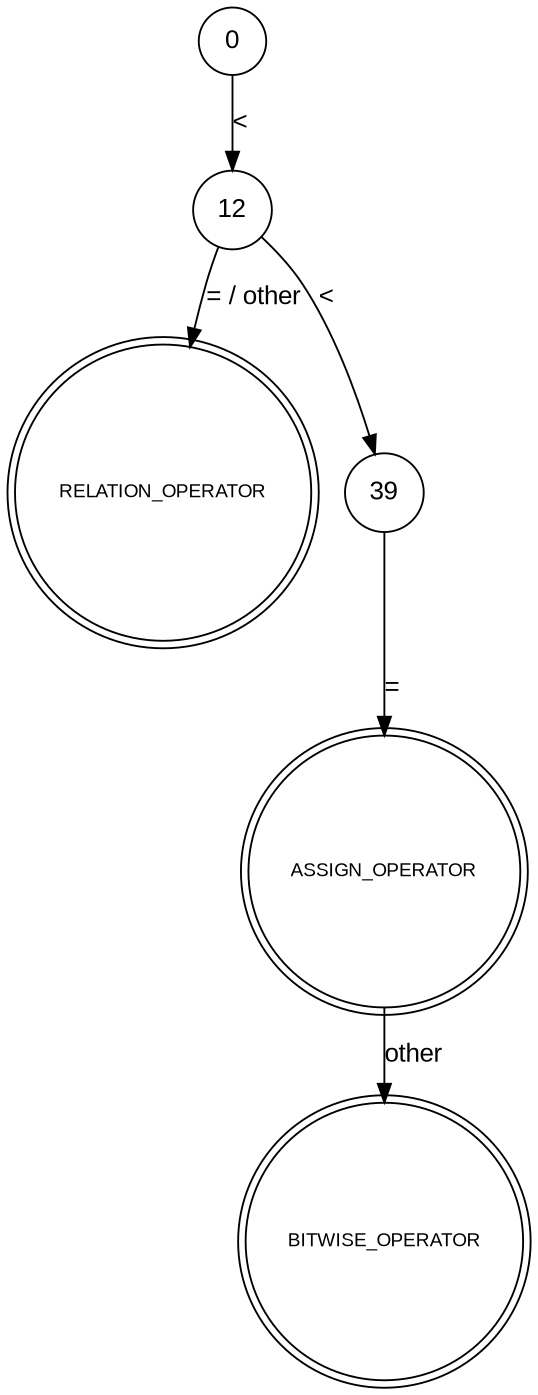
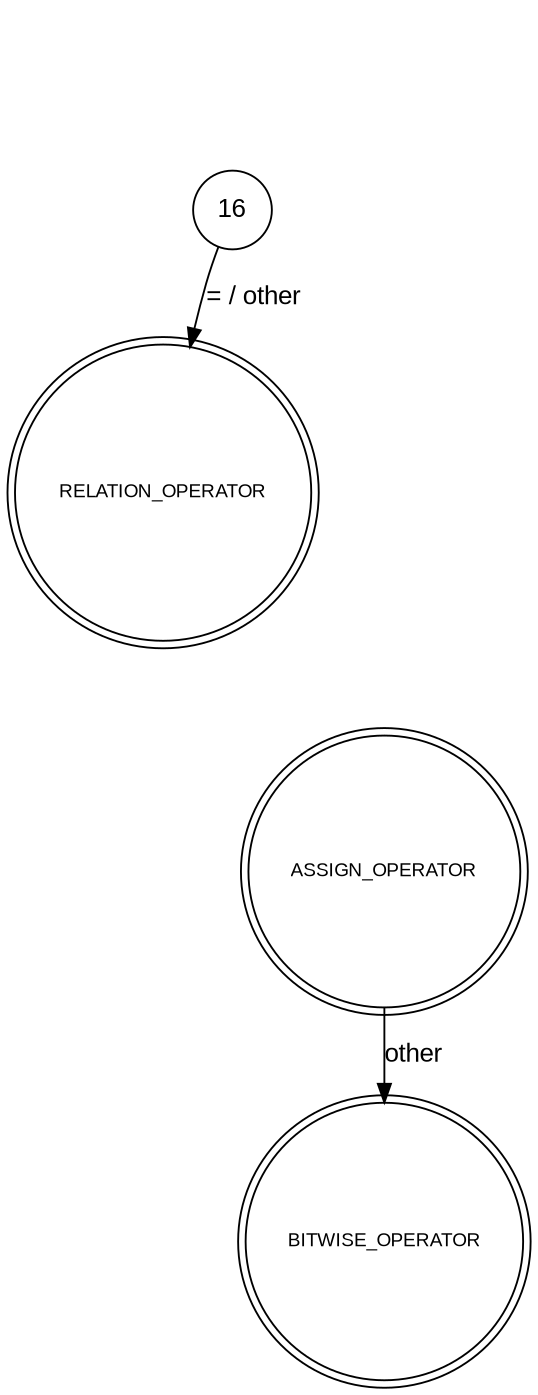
(232, 41) -> none
(232, 210) -> (232, 210)
(384, 493) -> none
